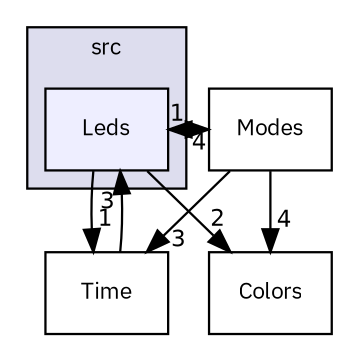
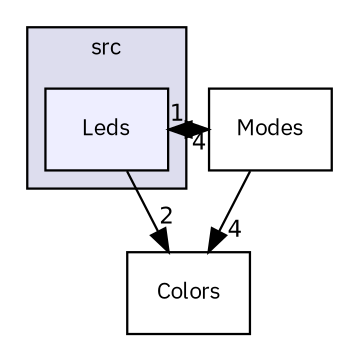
(107, 293) -> none
